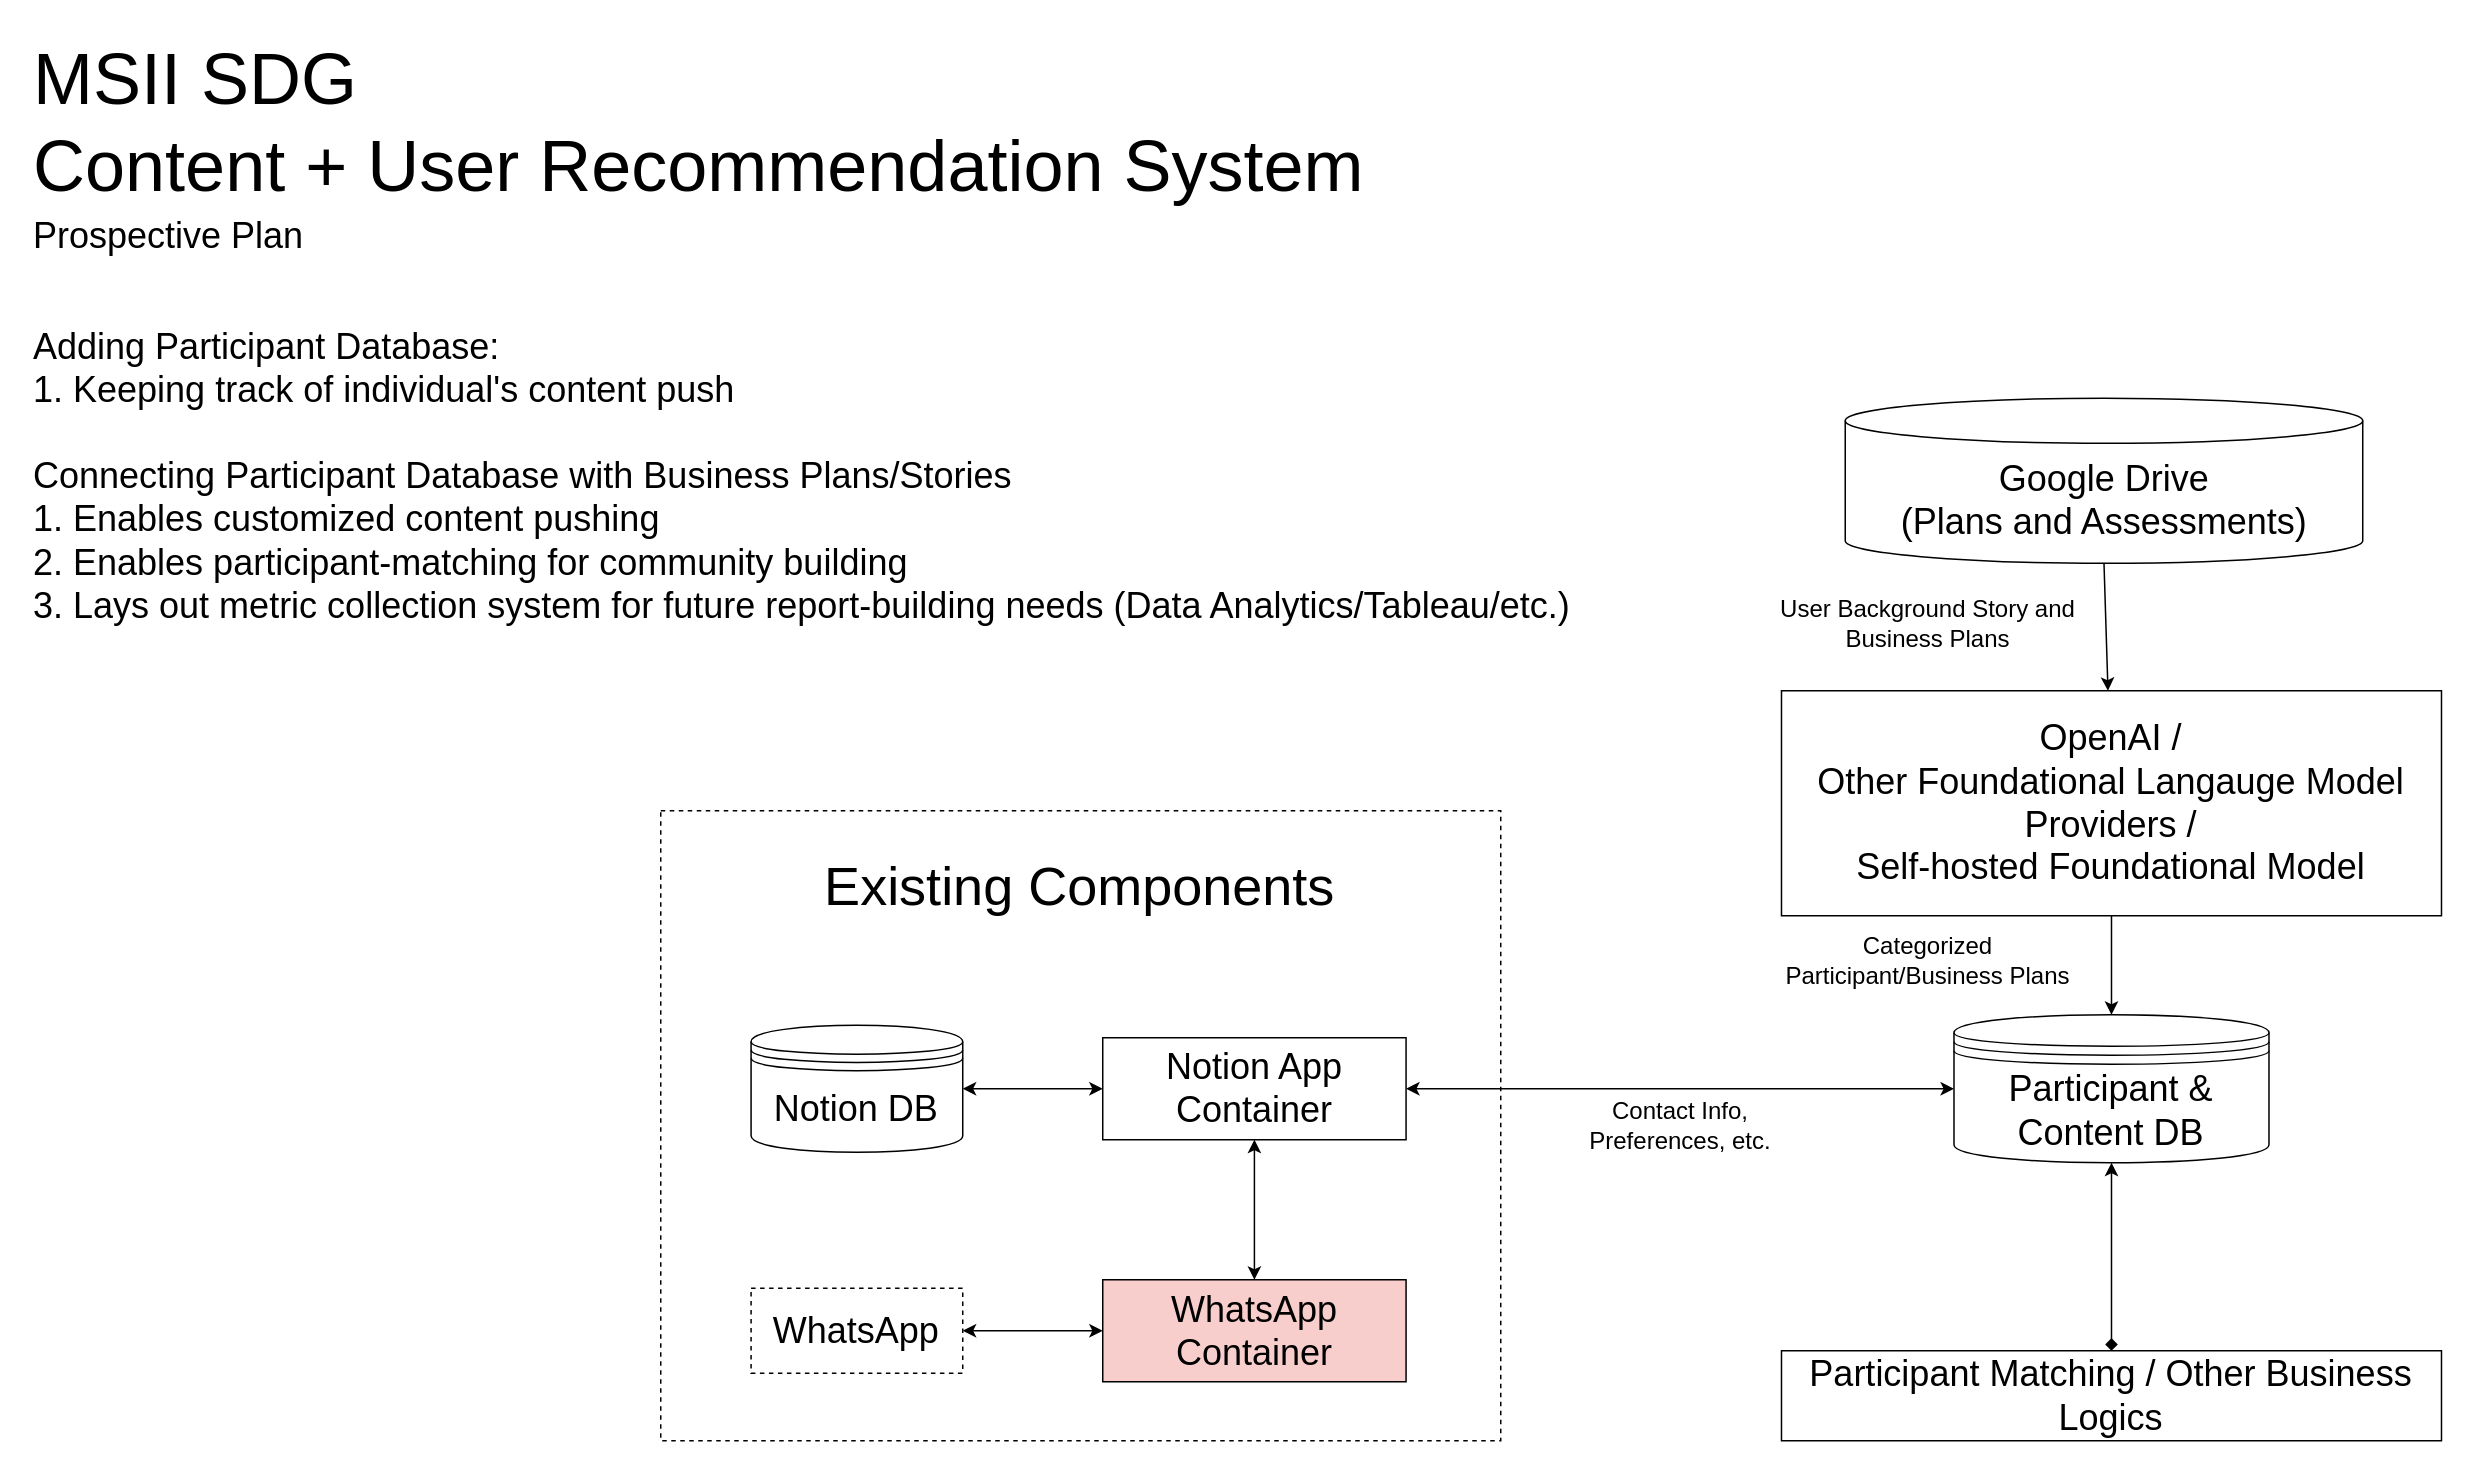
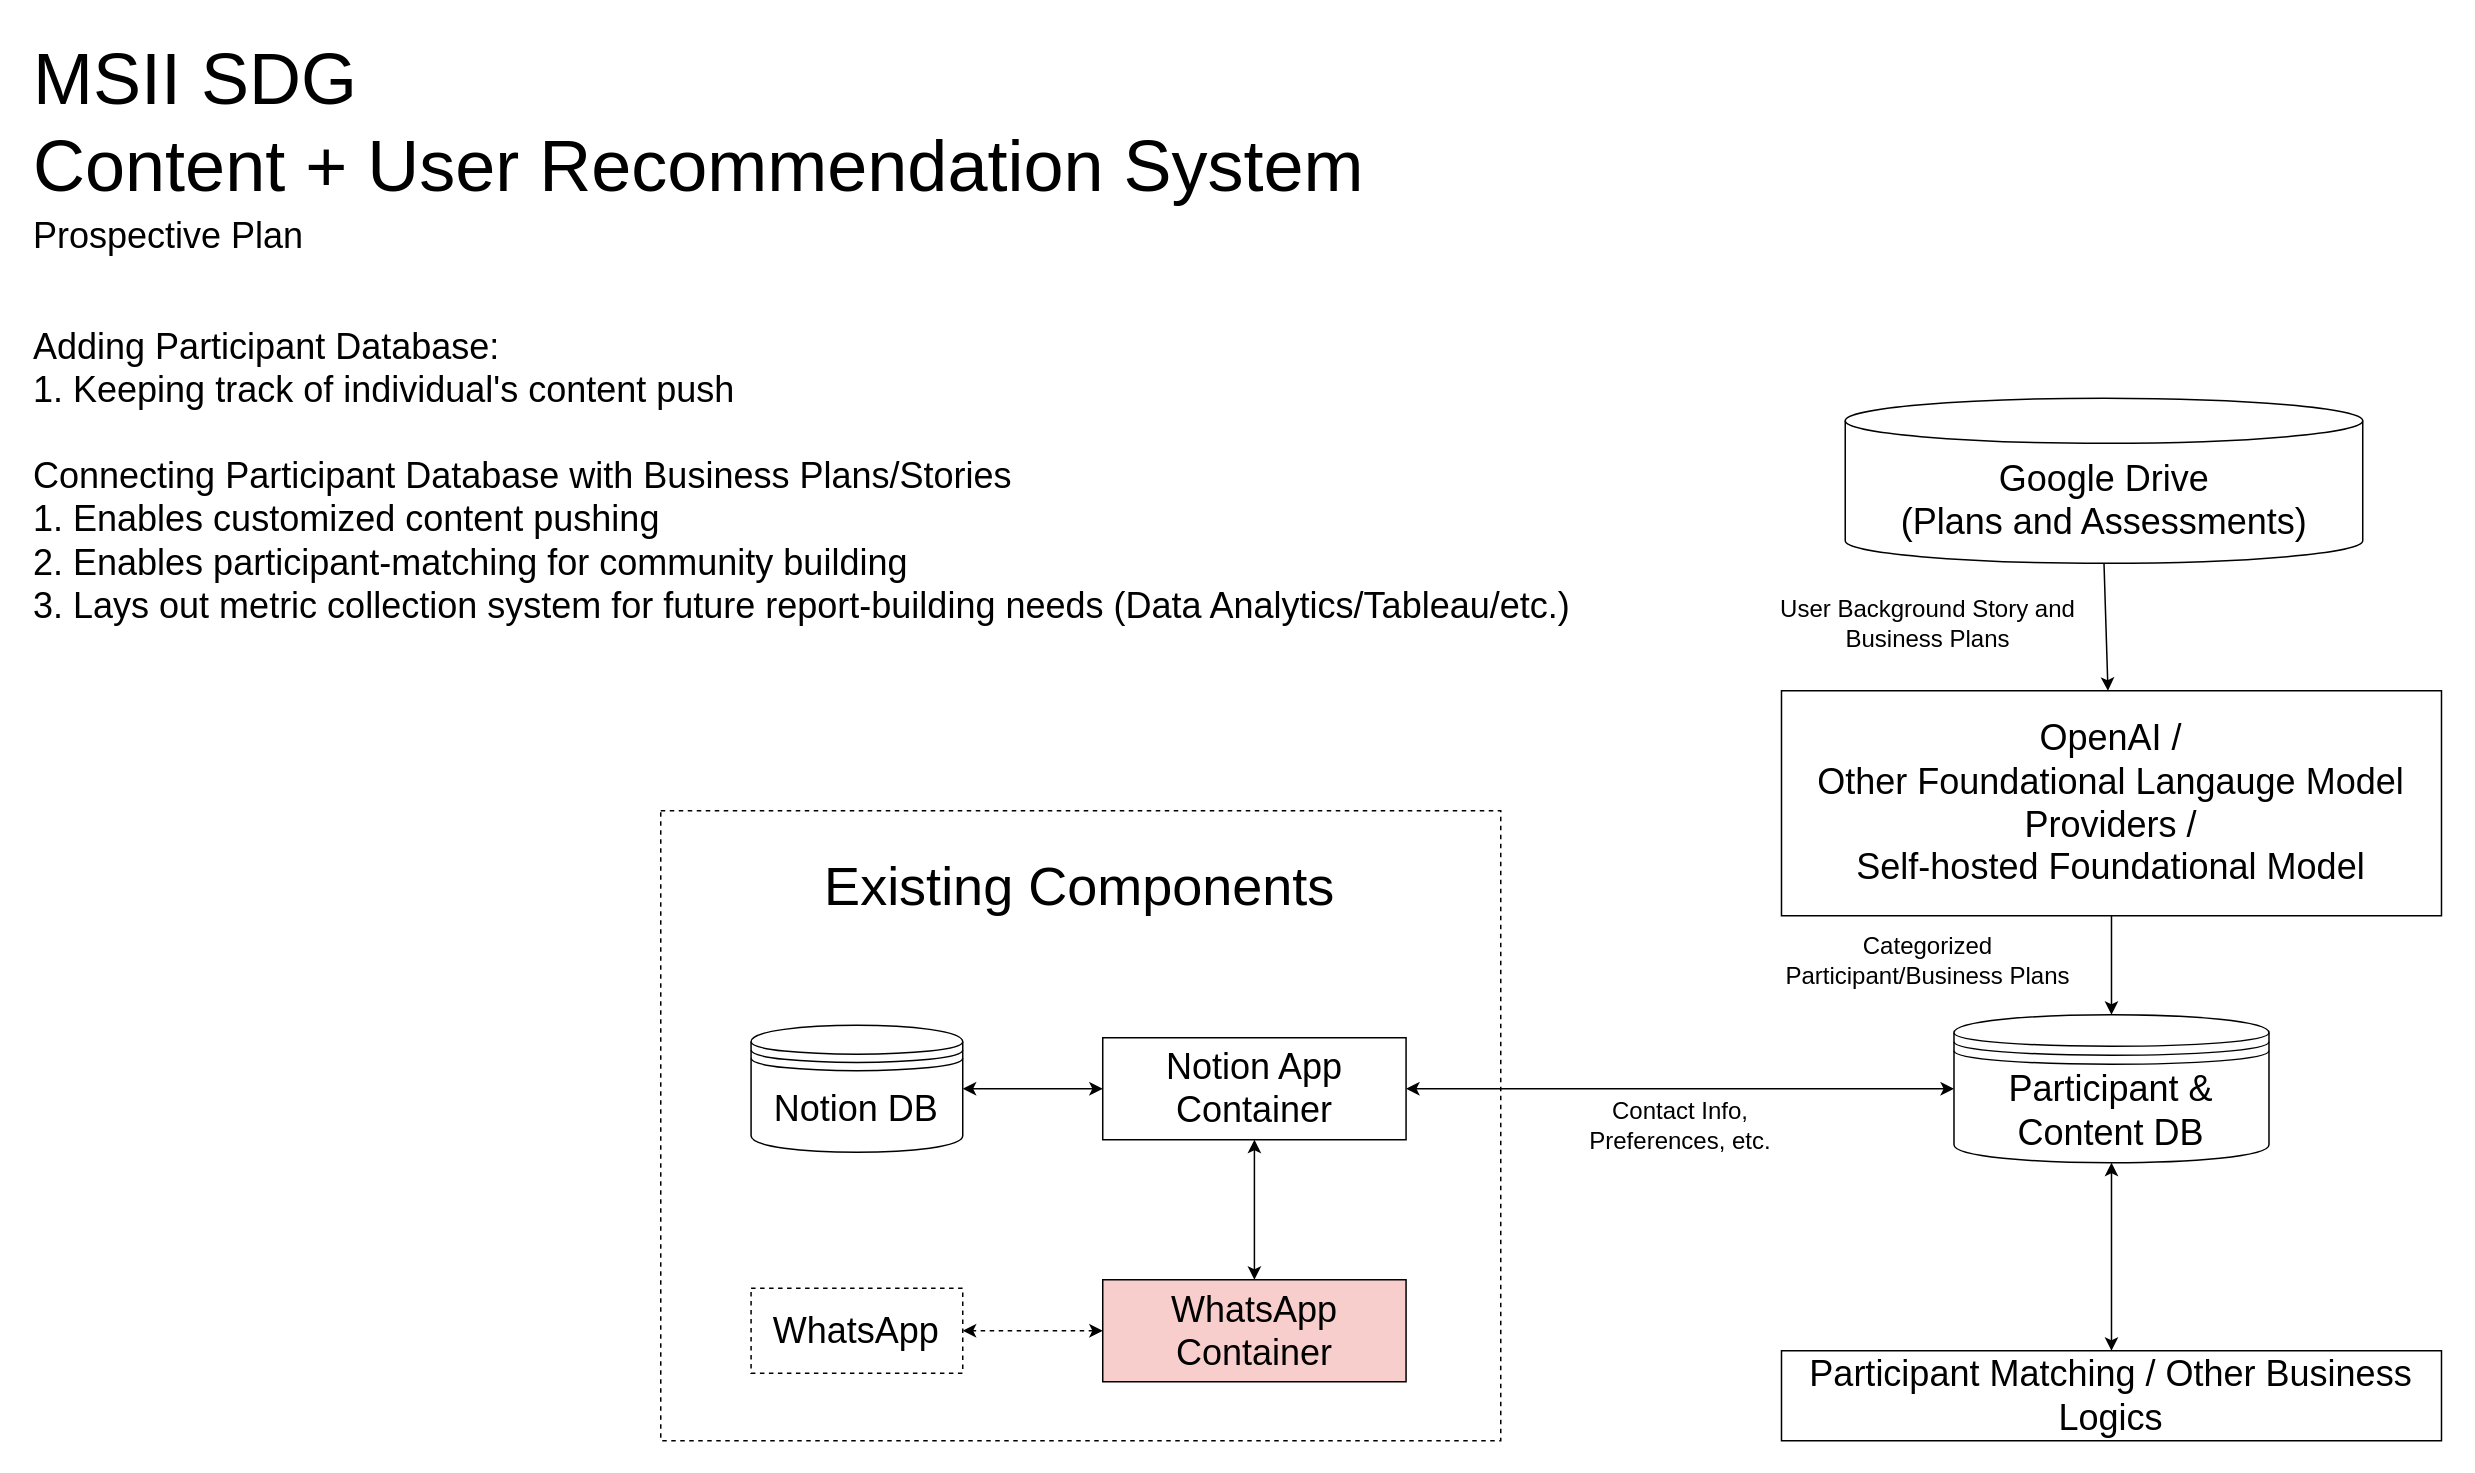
(1033, 1331) -> (1033, 1331)
(2111, 1338) -> (2111, 1339)
